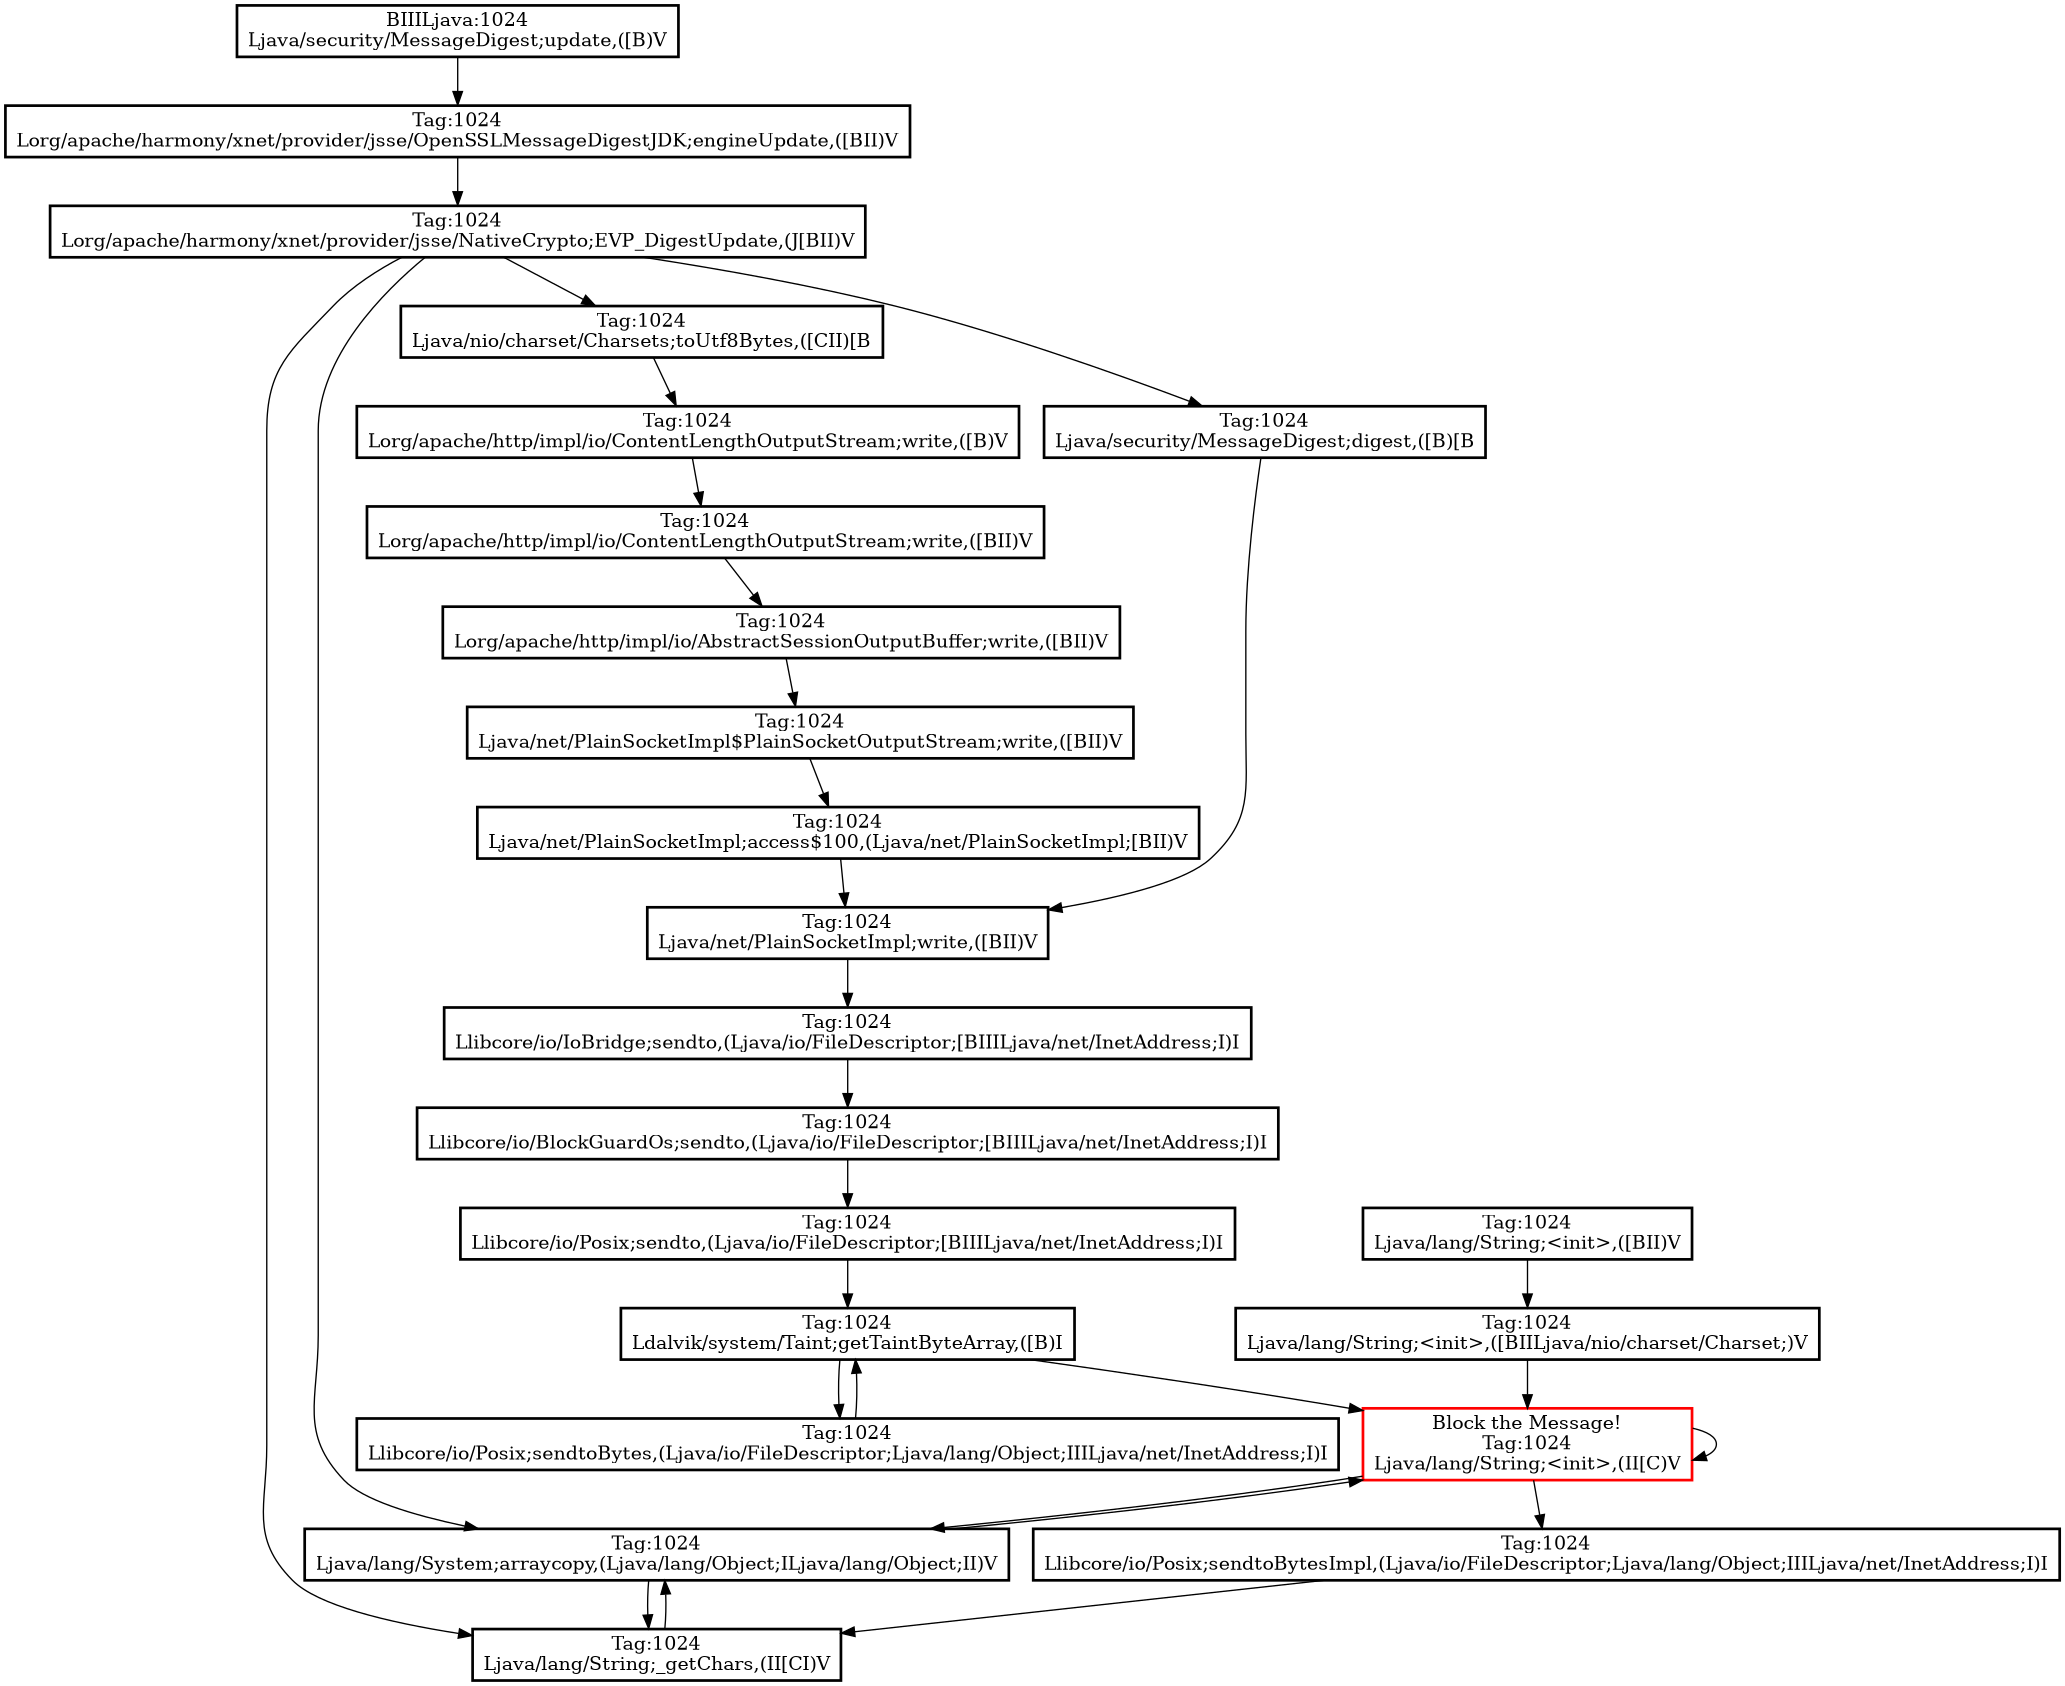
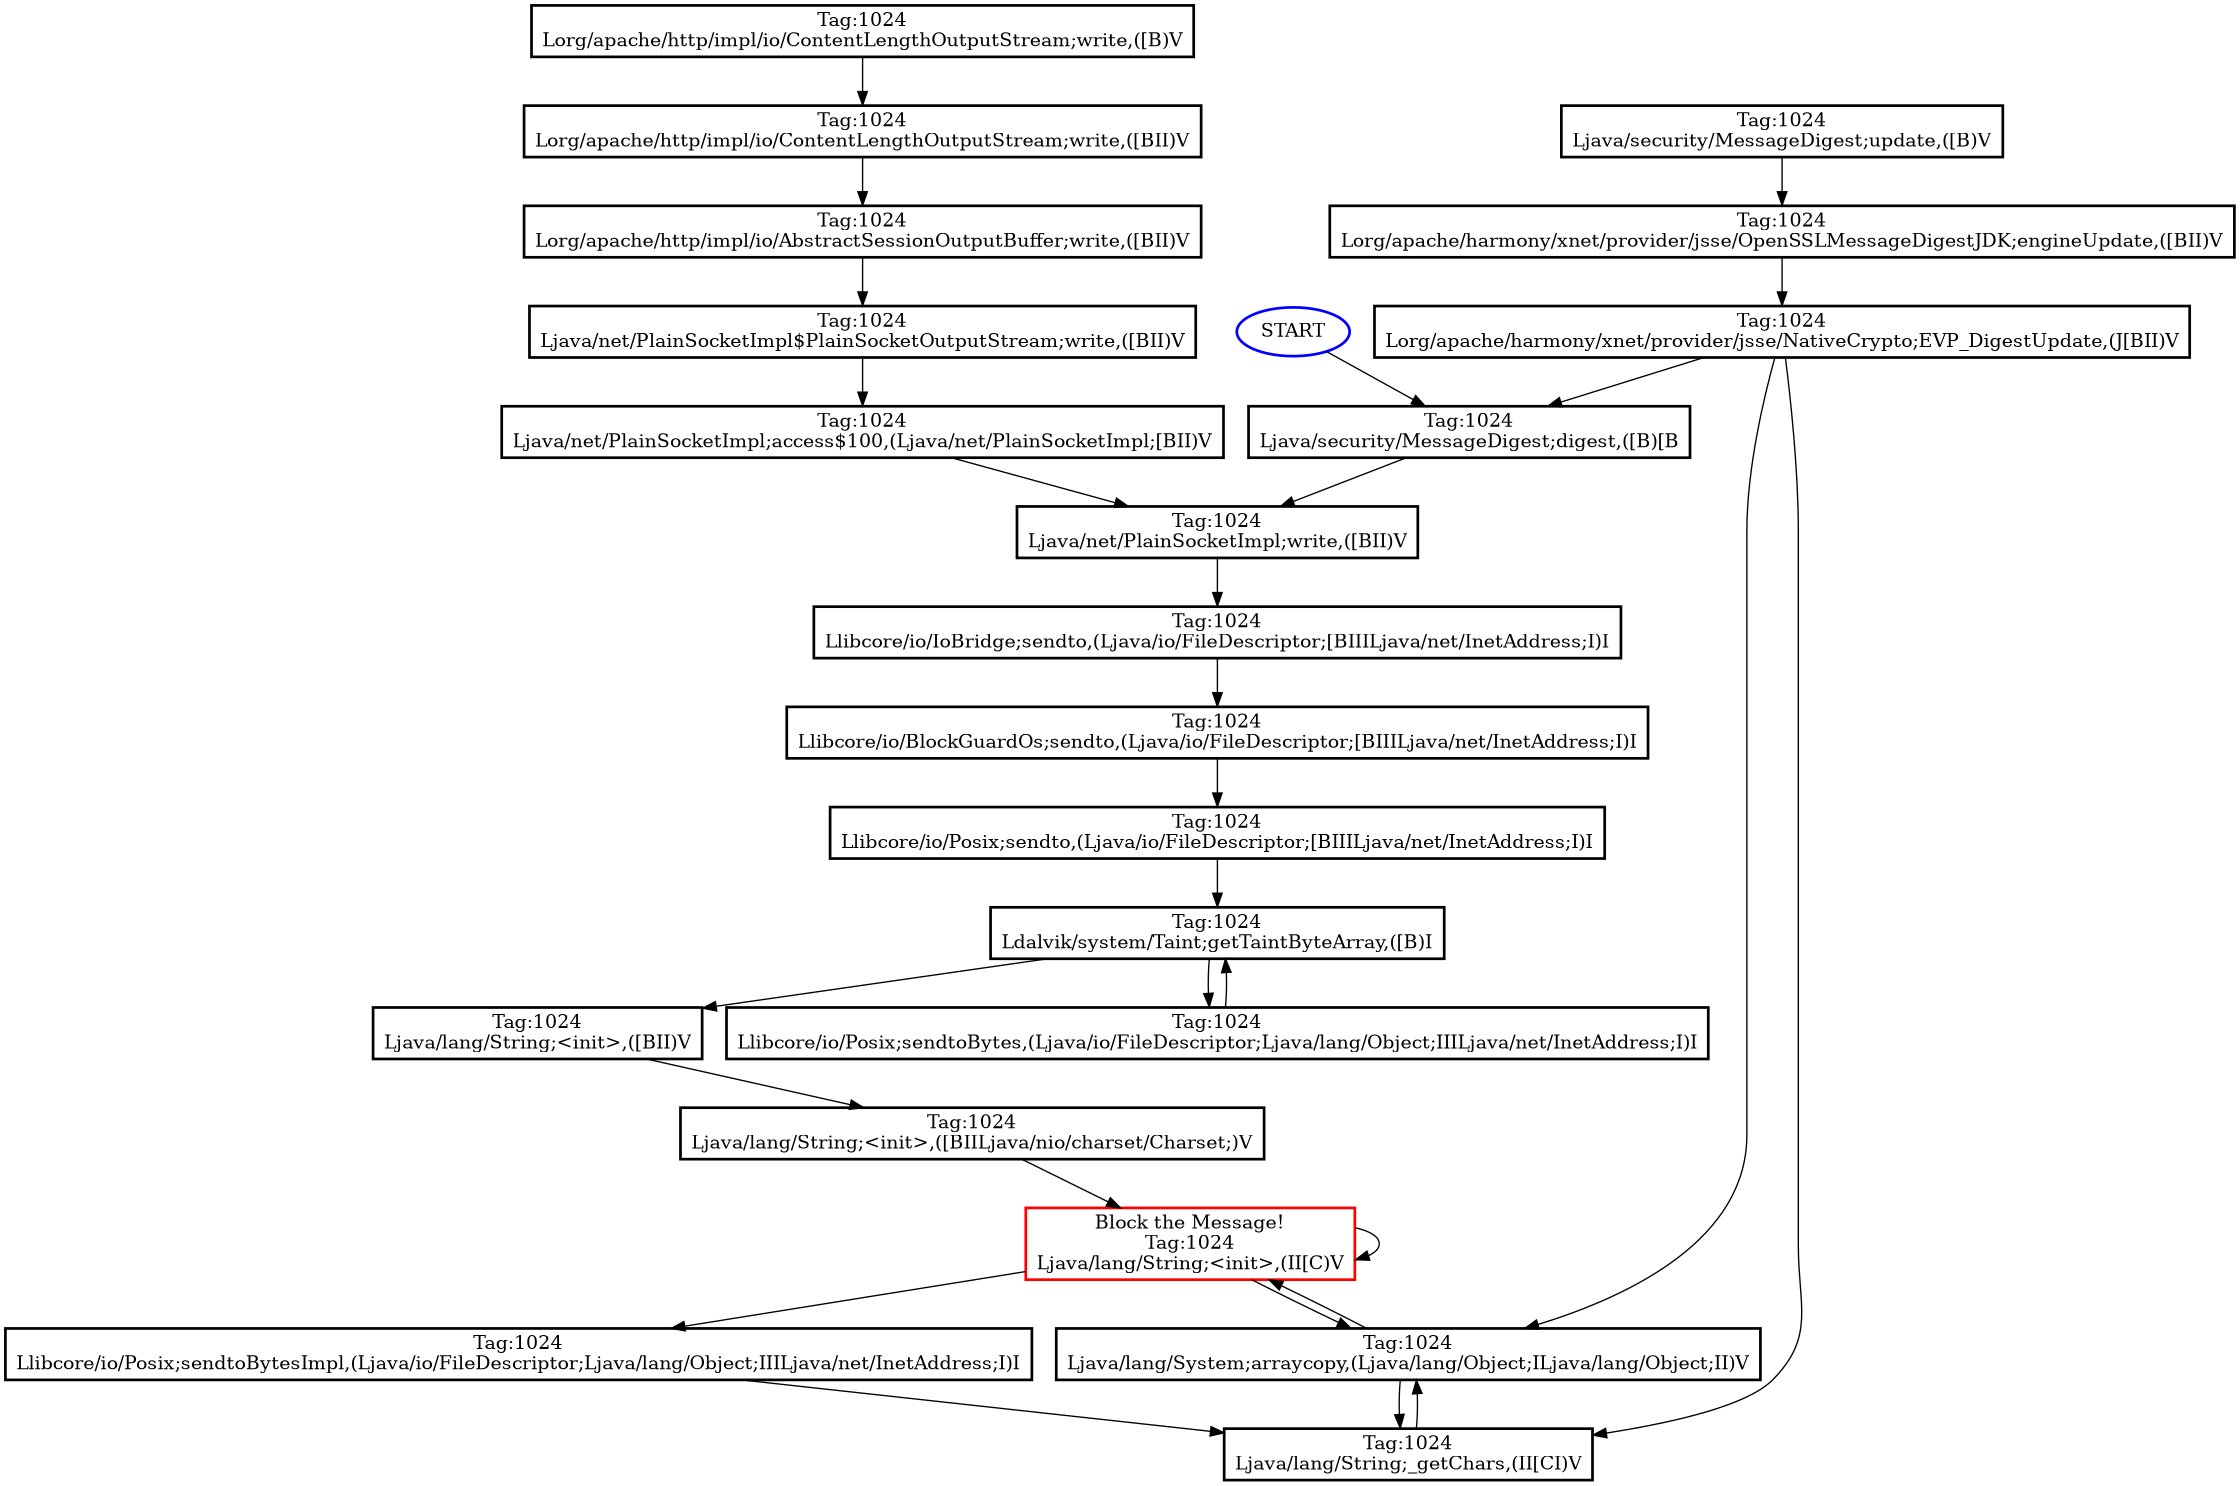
(458, 31) -> (1782, 131)
(642, 332) -> none
none -> (1293, 332)
(1190, 1383) -> (882, 983)
